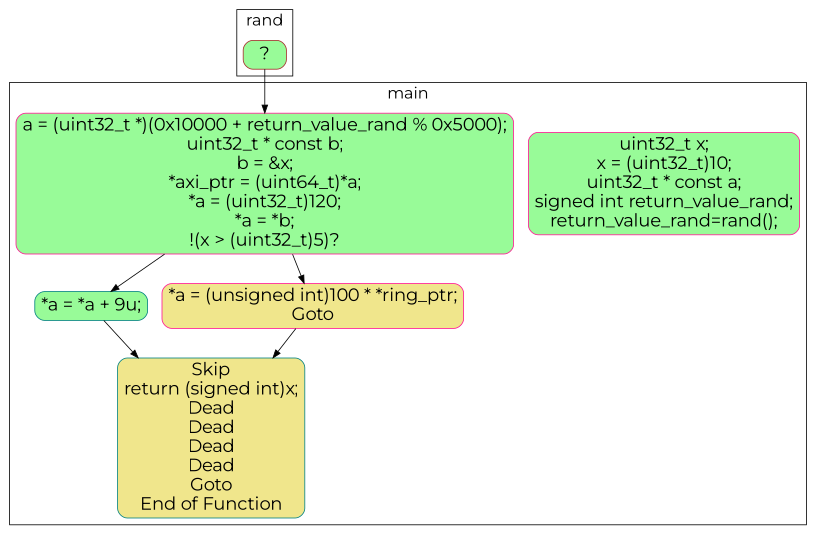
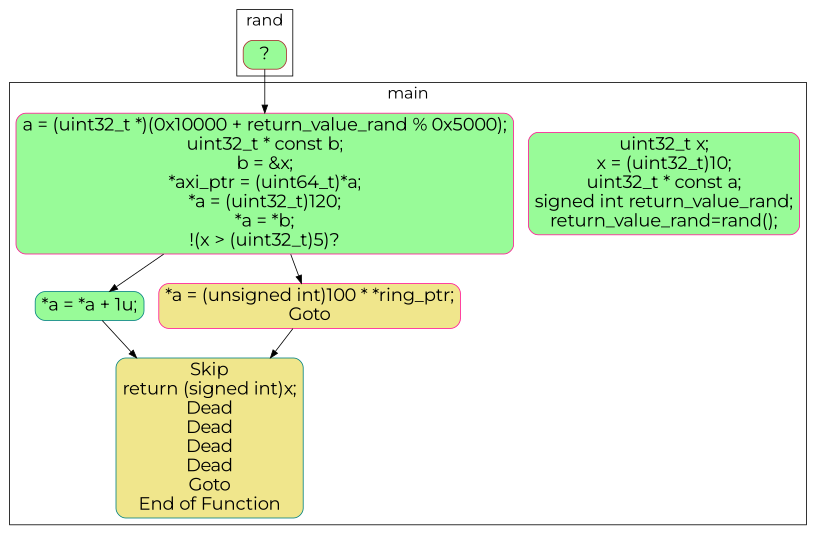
(91, 306) -> (90, 306)
